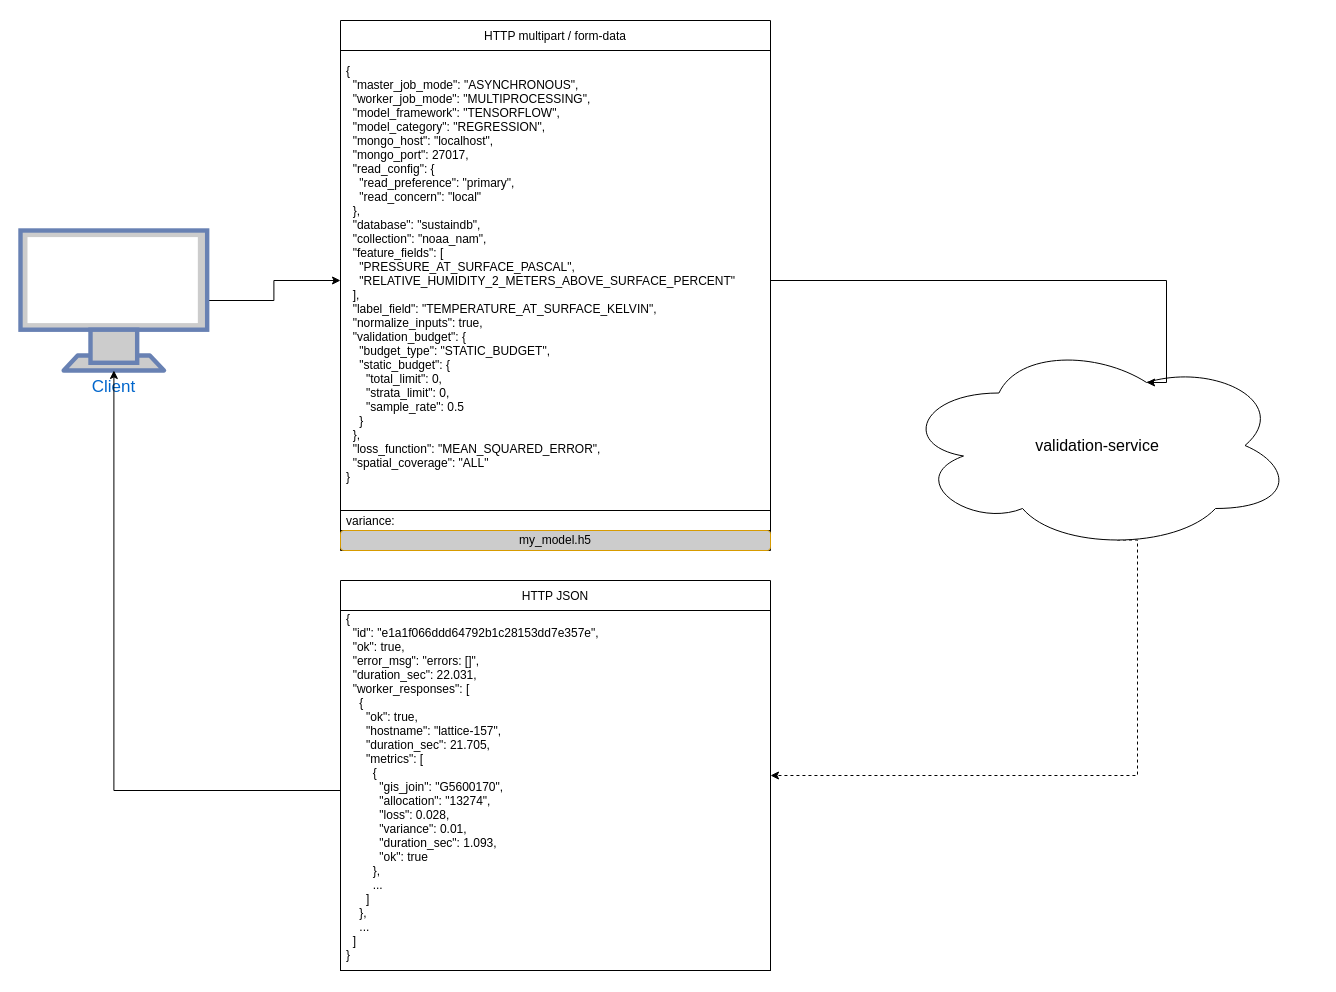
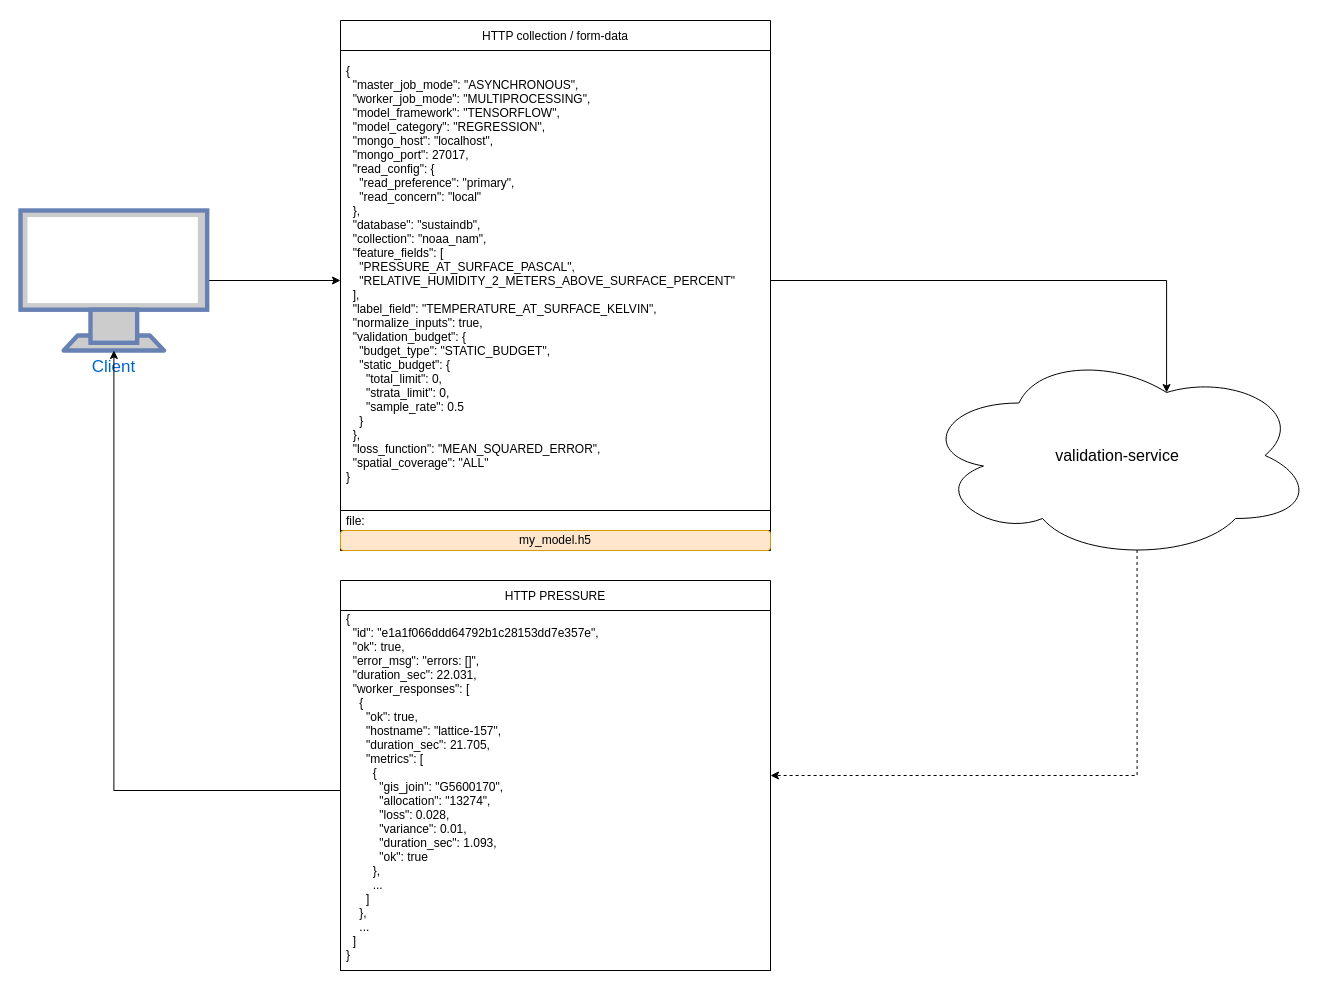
(555, 36) -> (555, 36)
(114, 301) -> (114, 281)
(1097, 446) -> (1117, 456)
(373, 521) -> (358, 521)
(556, 541) -> (556, 541)
(555, 596) -> (555, 596)
